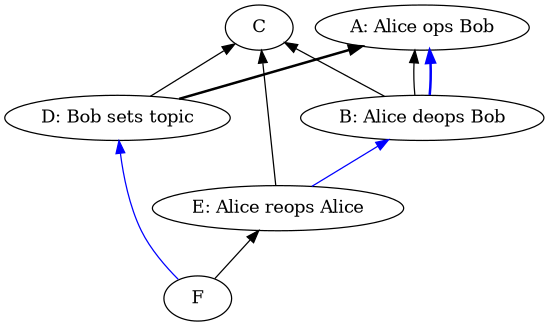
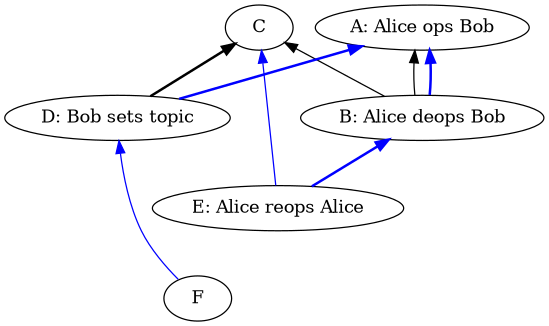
(187, 74) -> (187, 74)
(256, 77) -> (256, 77)
(269, 124) -> (269, 124)
(345, 166) -> (345, 166)
(232, 259) -> none
